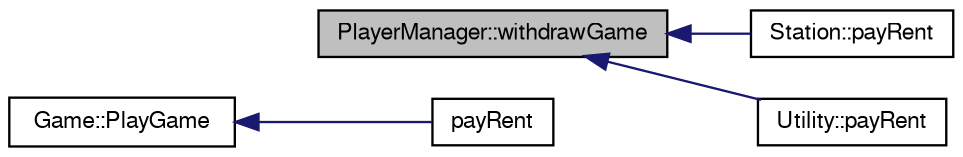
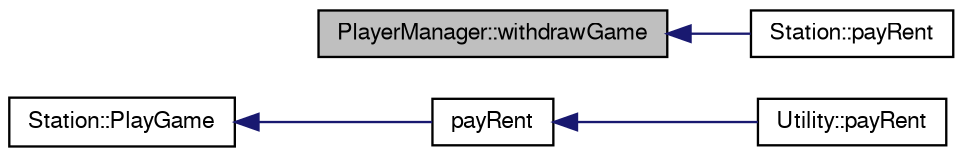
(684, 81) -> (668, 122)
(122, 122) -> (122, 122)
